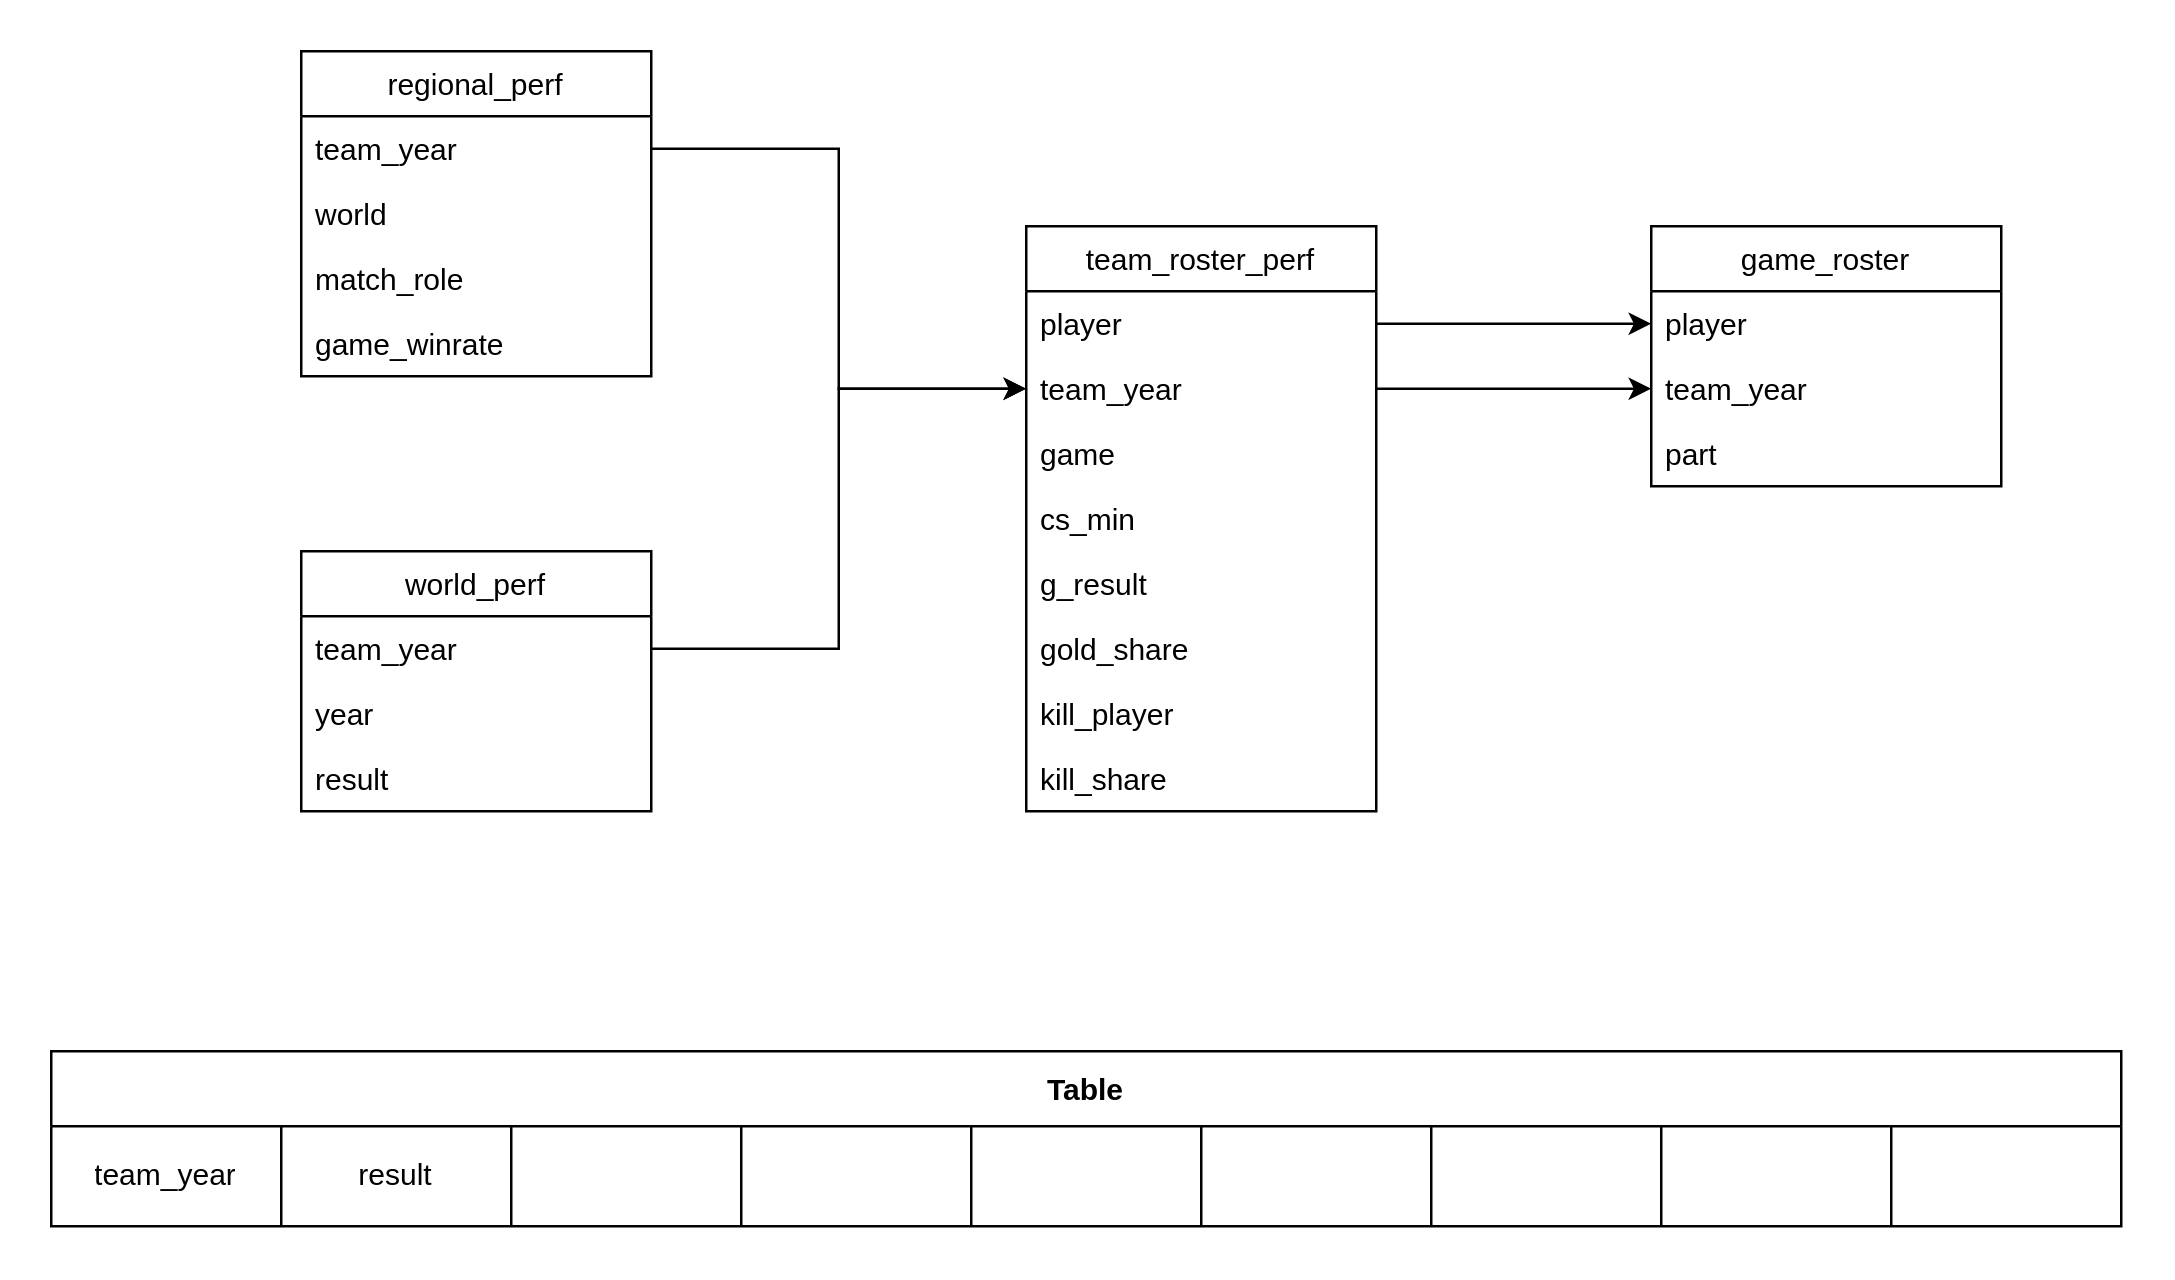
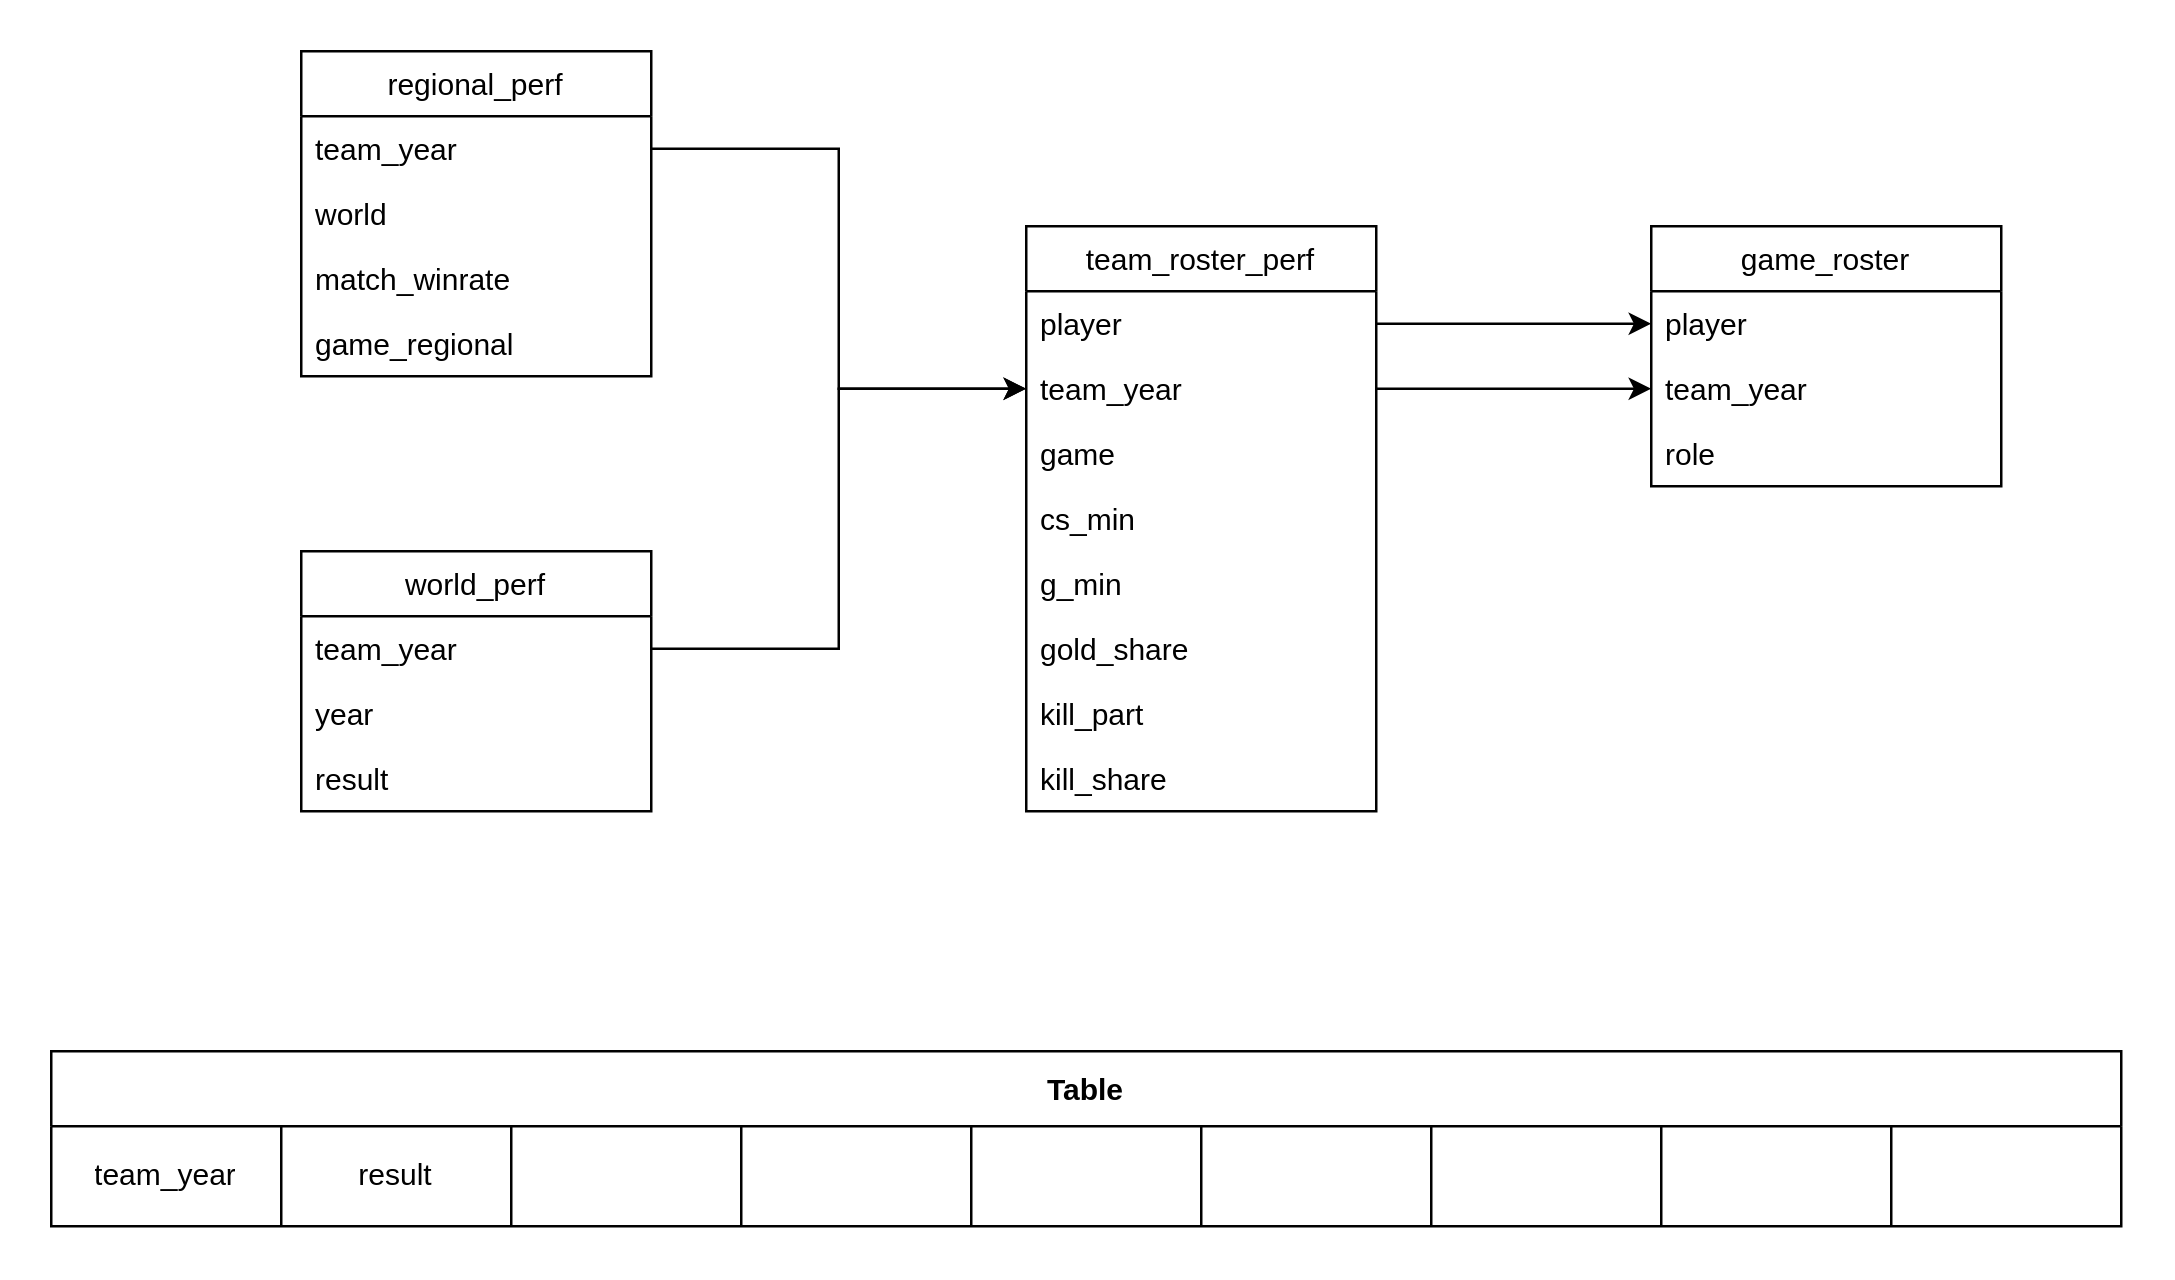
(395, 280) -> (420, 280)
(412, 345) -> (416, 345)
(1699, 455) -> (1695, 455)
(1103, 585) -> (1078, 585)
(1117, 715) -> (1104, 715)
